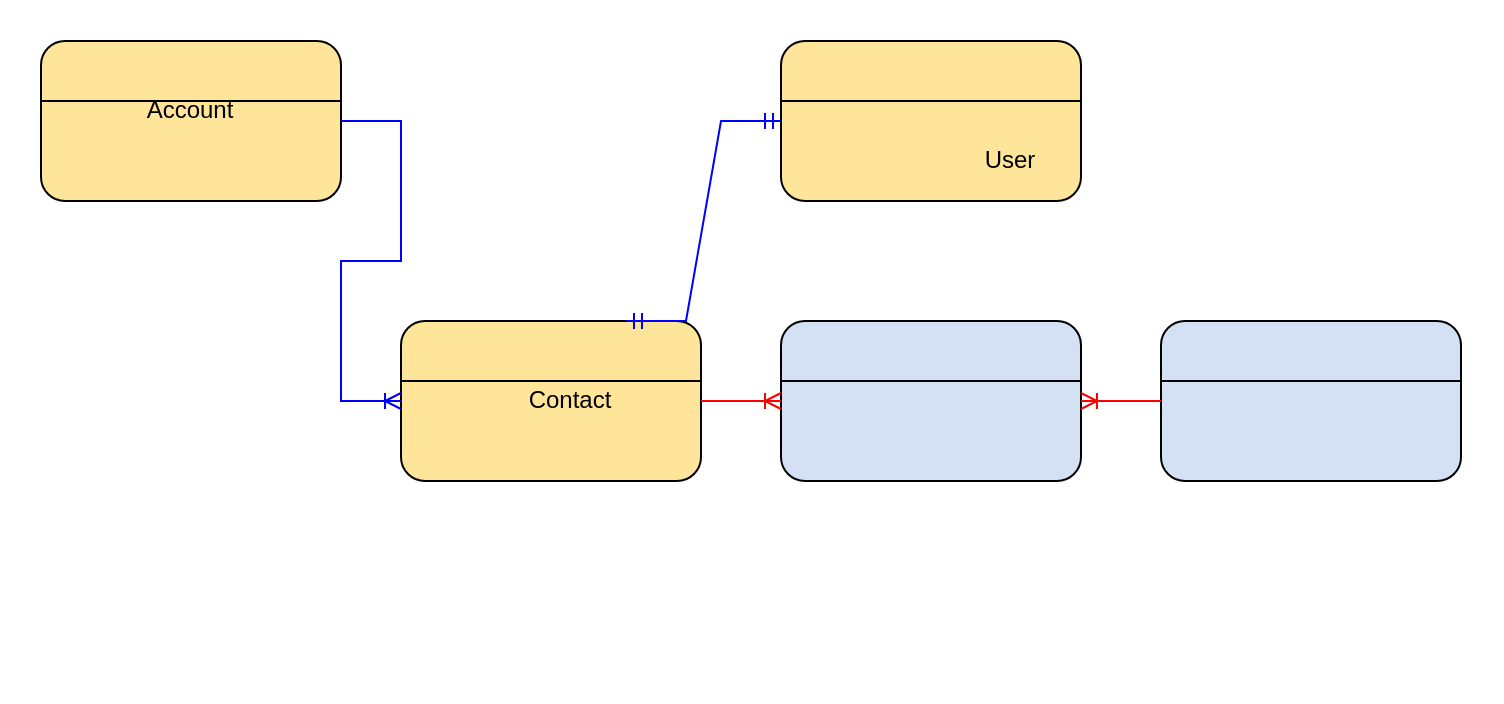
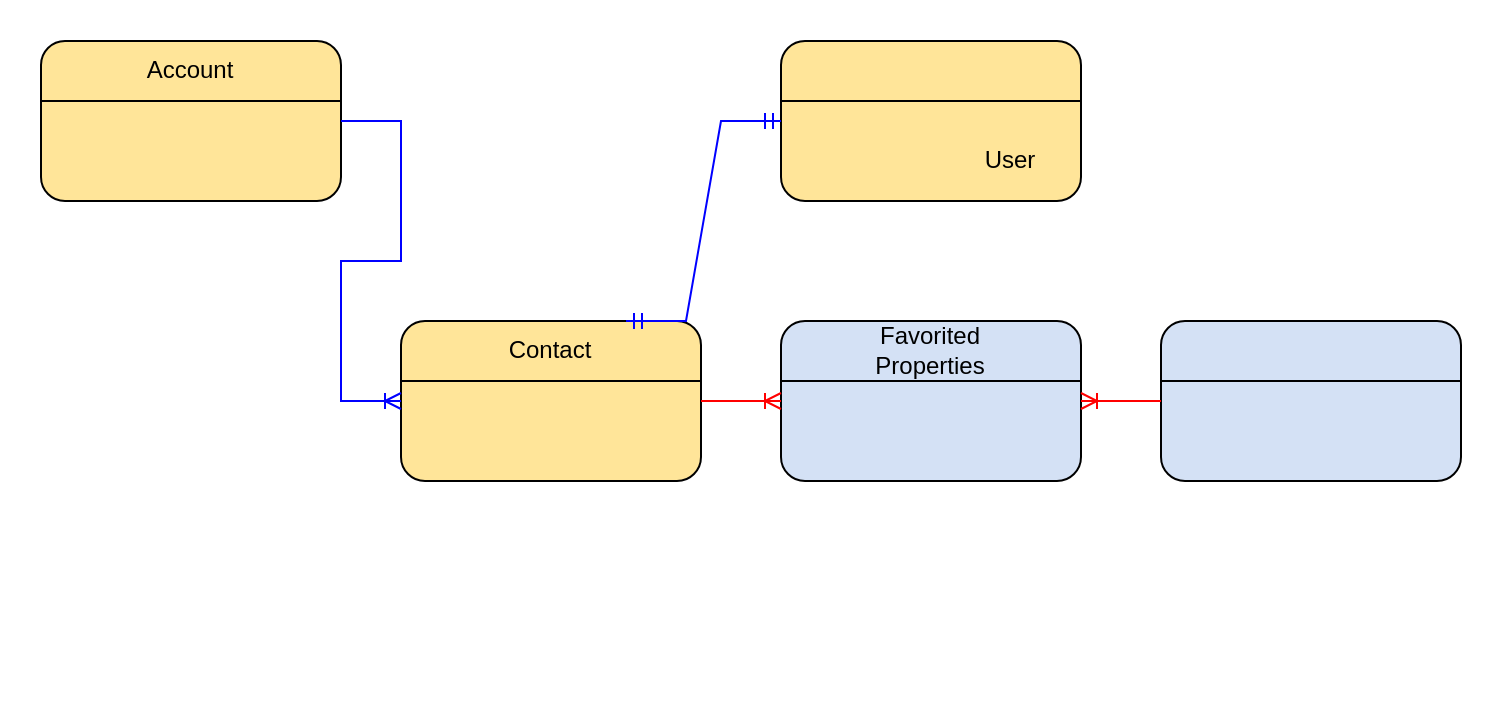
(191, 111) -> (191, 71)
none -> (931, 351)
(571, 401) -> (551, 351)
